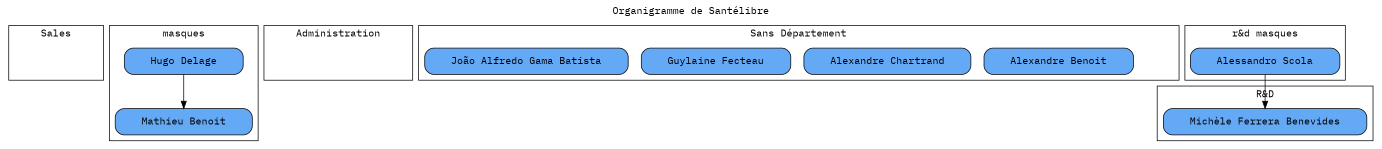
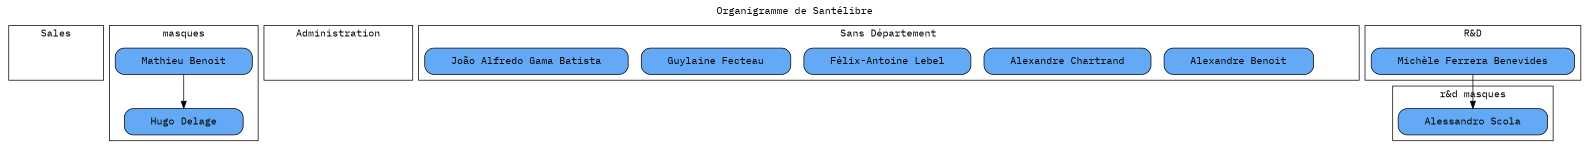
none -> (887, 61)
(184, 88) -> (184, 88)
(1265, 91) -> (1473, 91)
